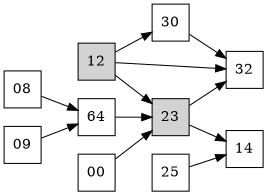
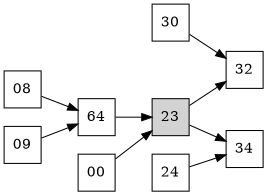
(97, 62) -> none
(245, 149) -> (245, 149)
(171, 173) -> (171, 173)
